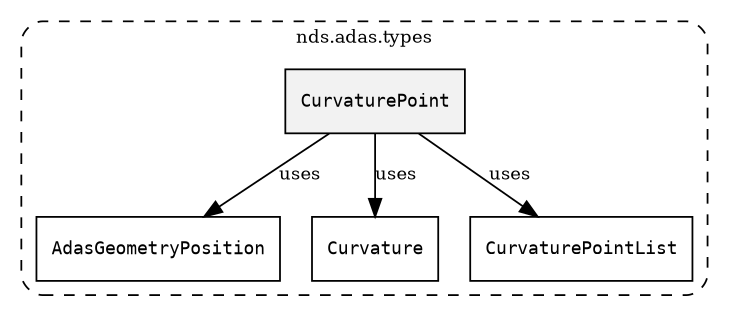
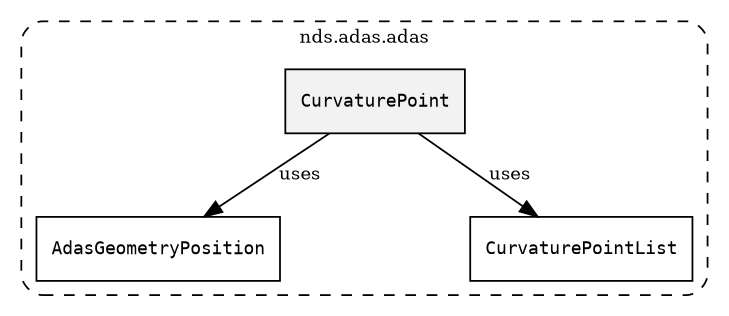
(364, 38) -> (364, 38)
(375, 249) -> none
